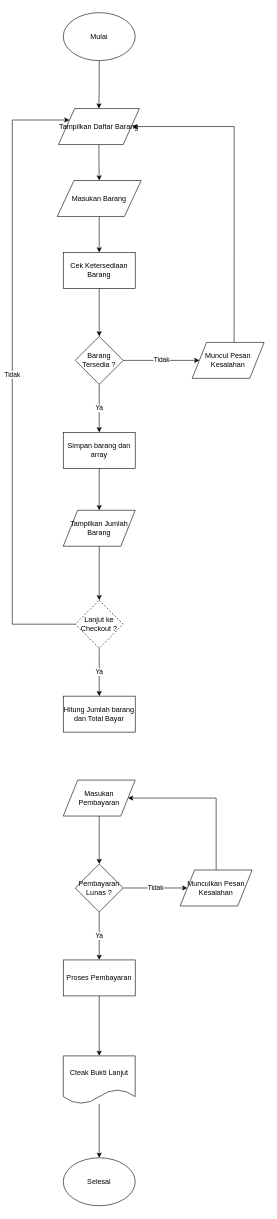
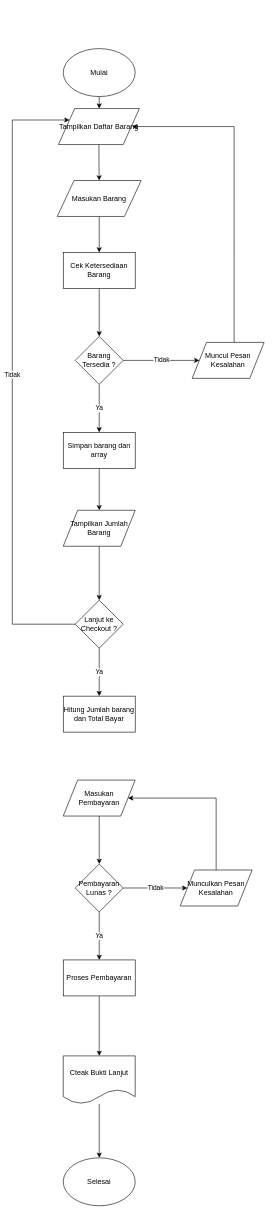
(99, 36) -> (99, 72)
(99, 624) -> (99, 624)
